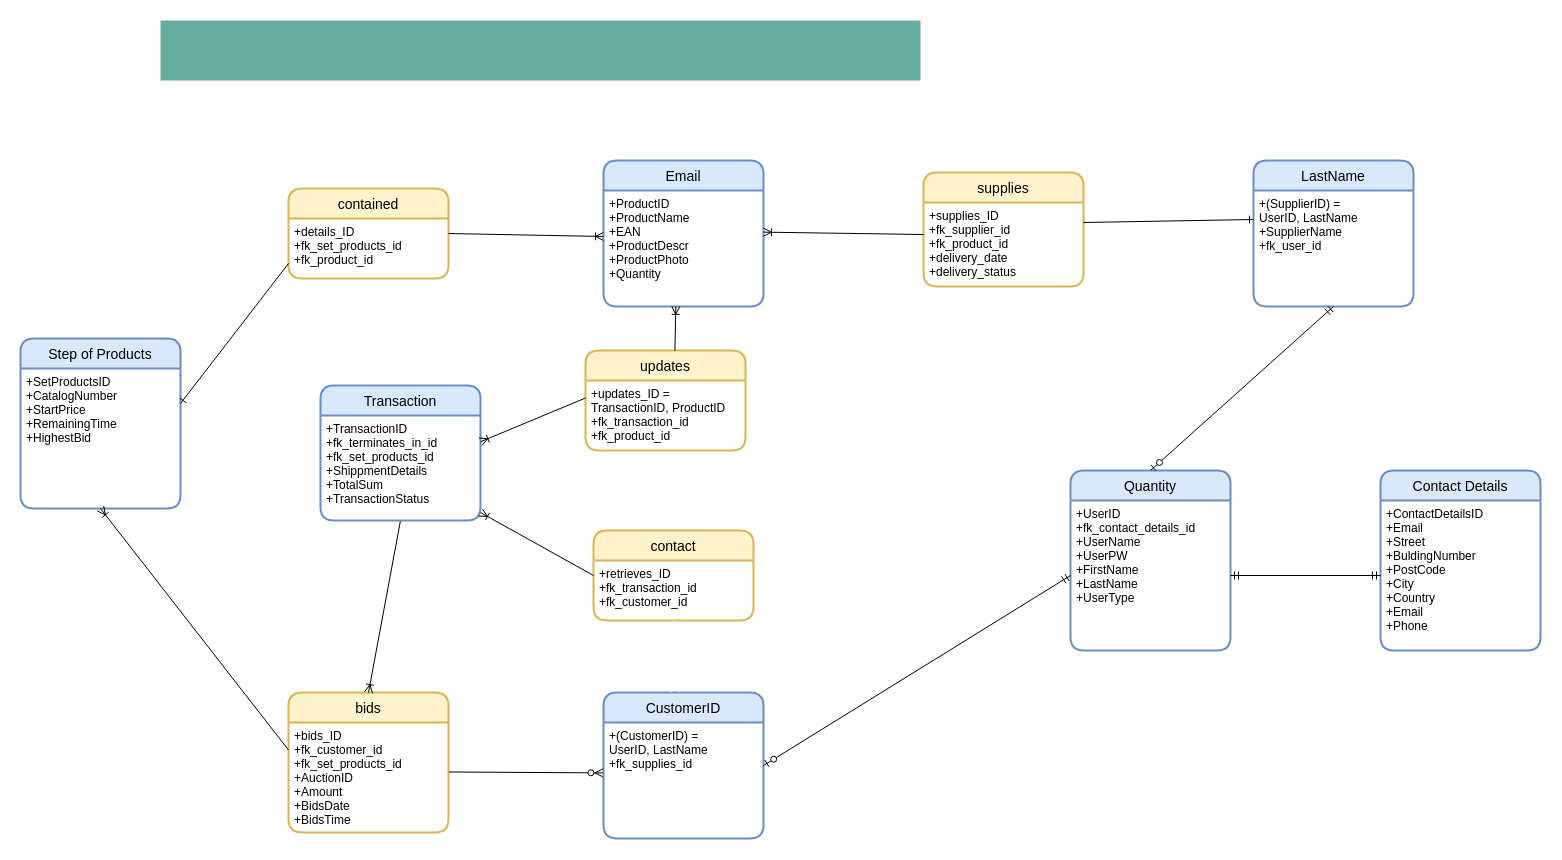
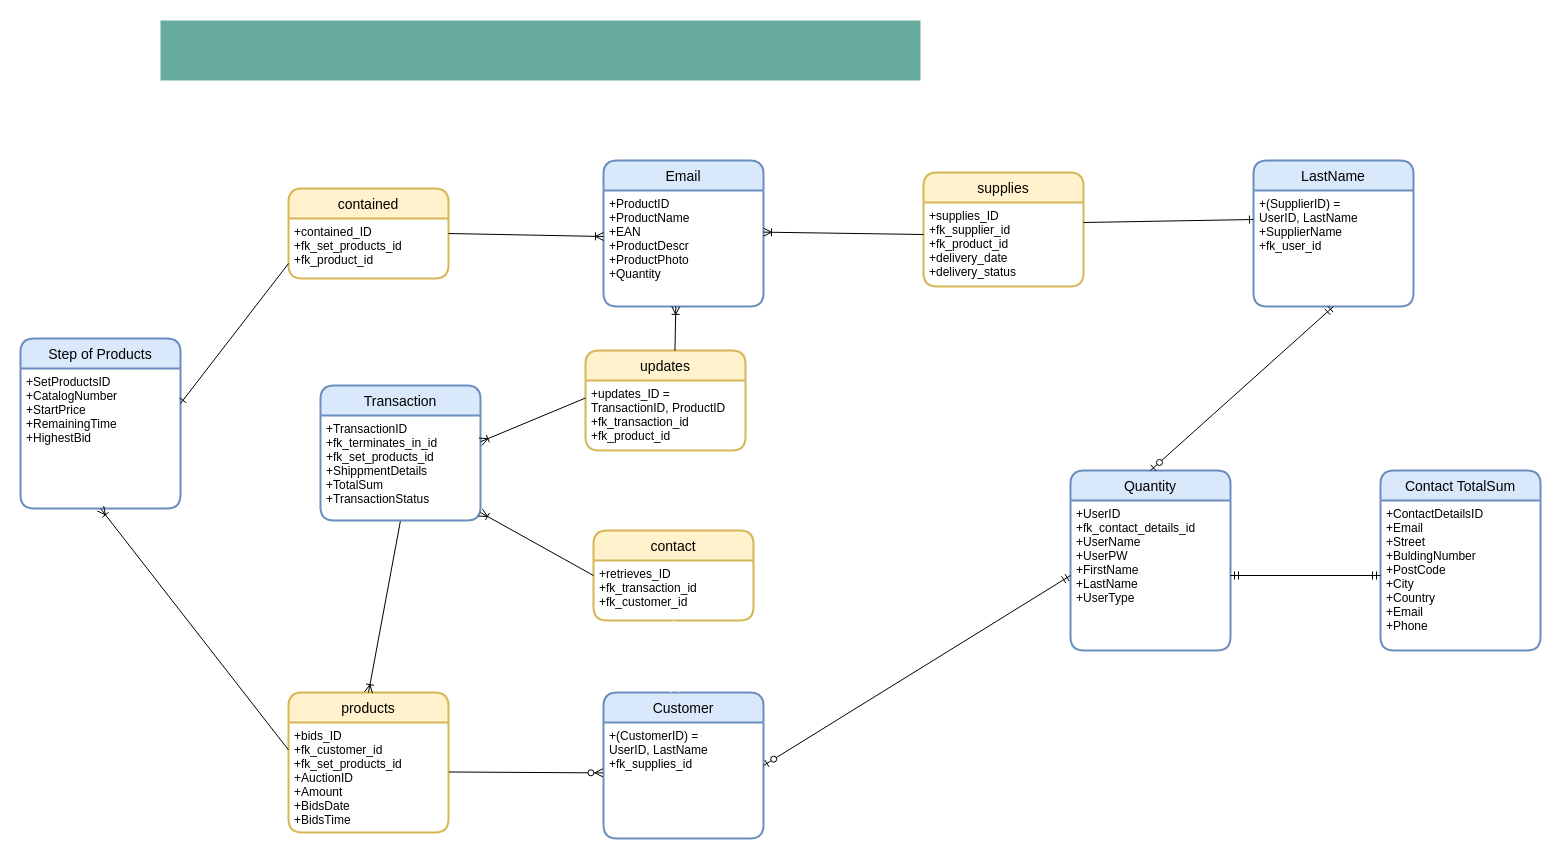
(328, 232) -> (336, 232)
(1460, 486) -> (1460, 486)
(368, 708) -> (368, 708)
(683, 708) -> (683, 708)
